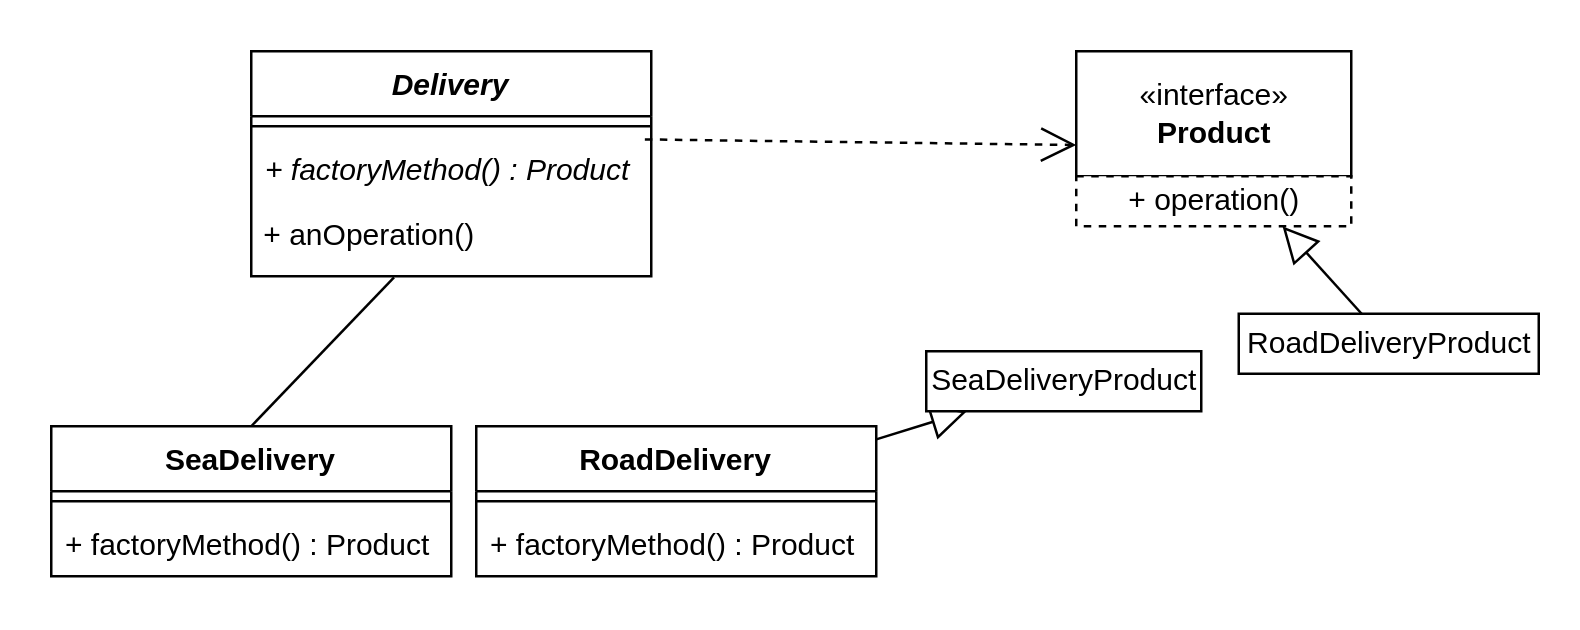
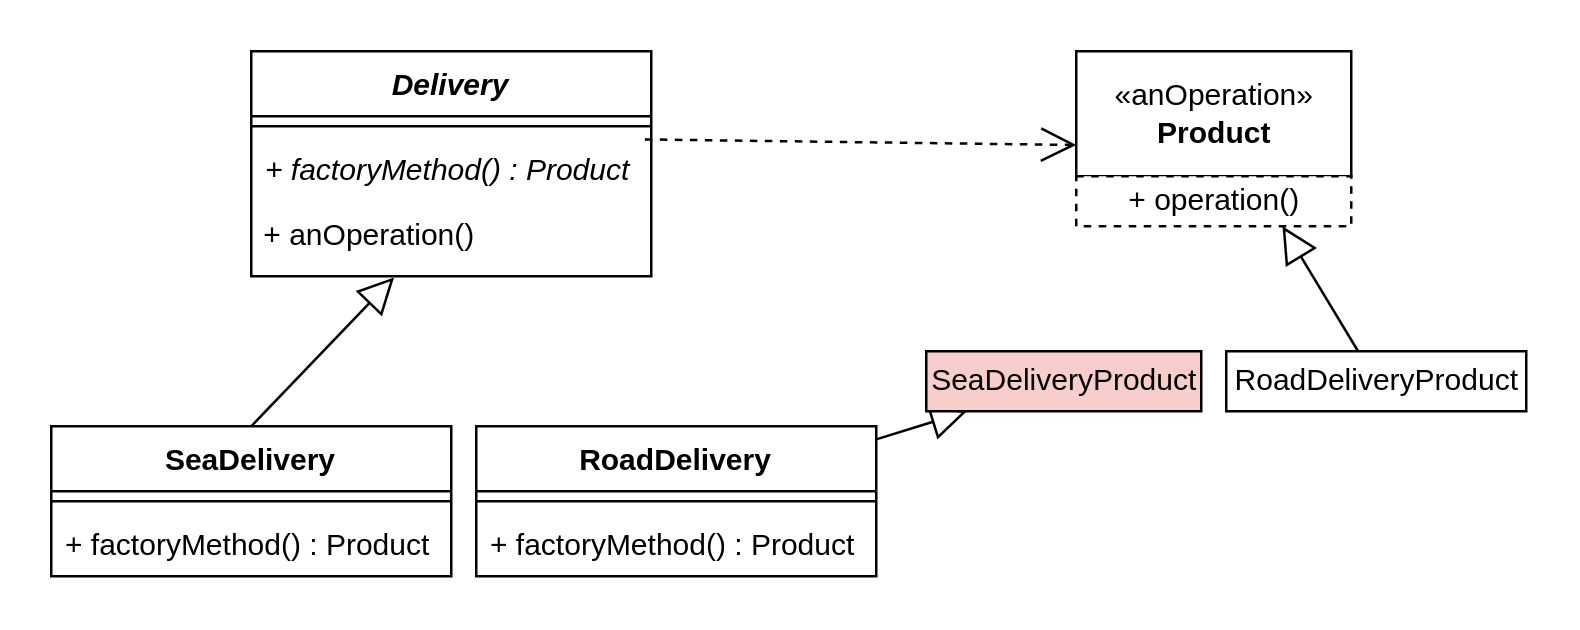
(1215, 114) -> (1215, 114)
(379, 293) -> (368, 304)
(1389, 344) -> (1376, 381)
(1064, 381) -> (1064, 381)
